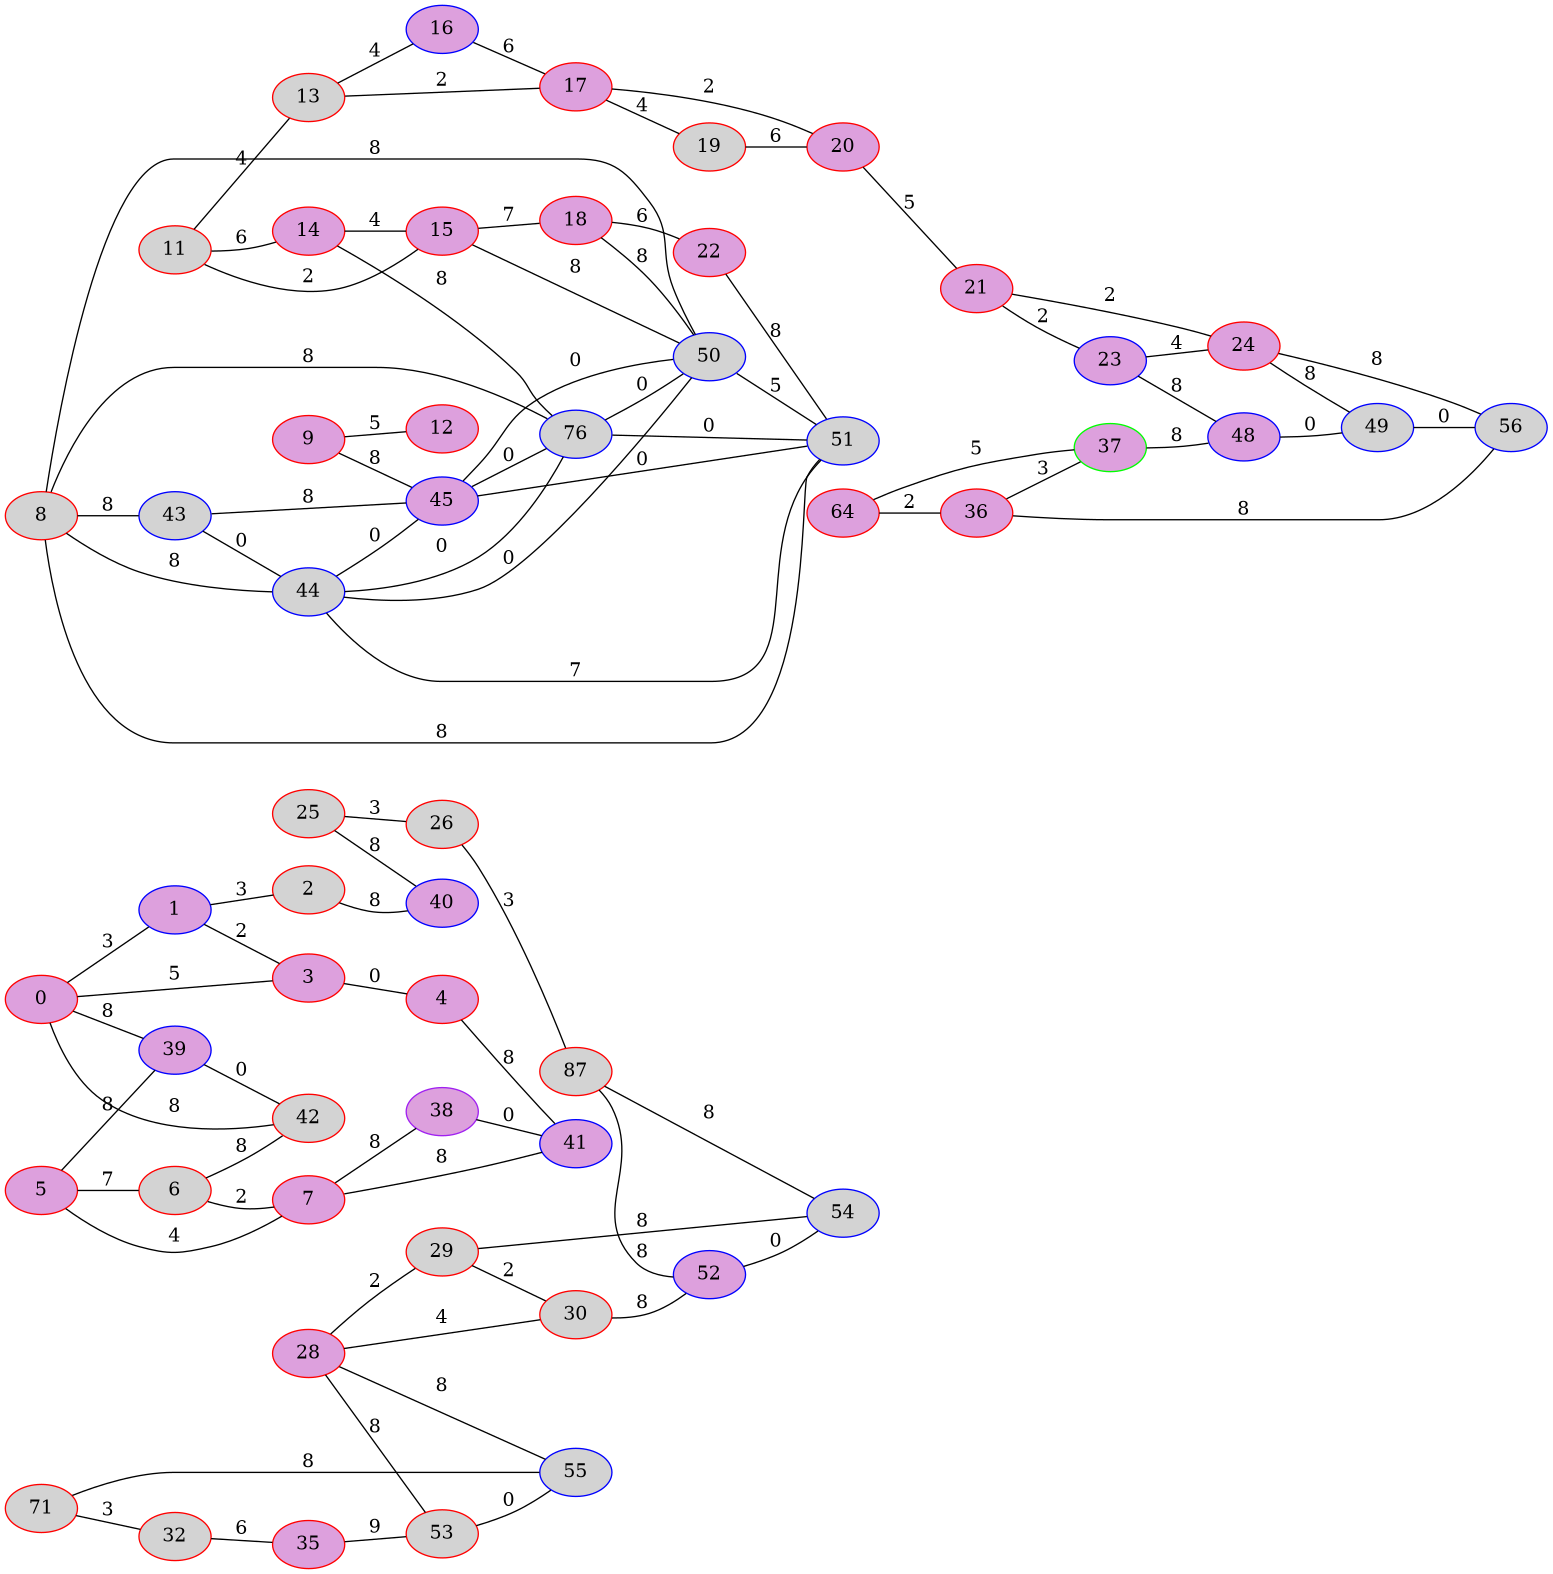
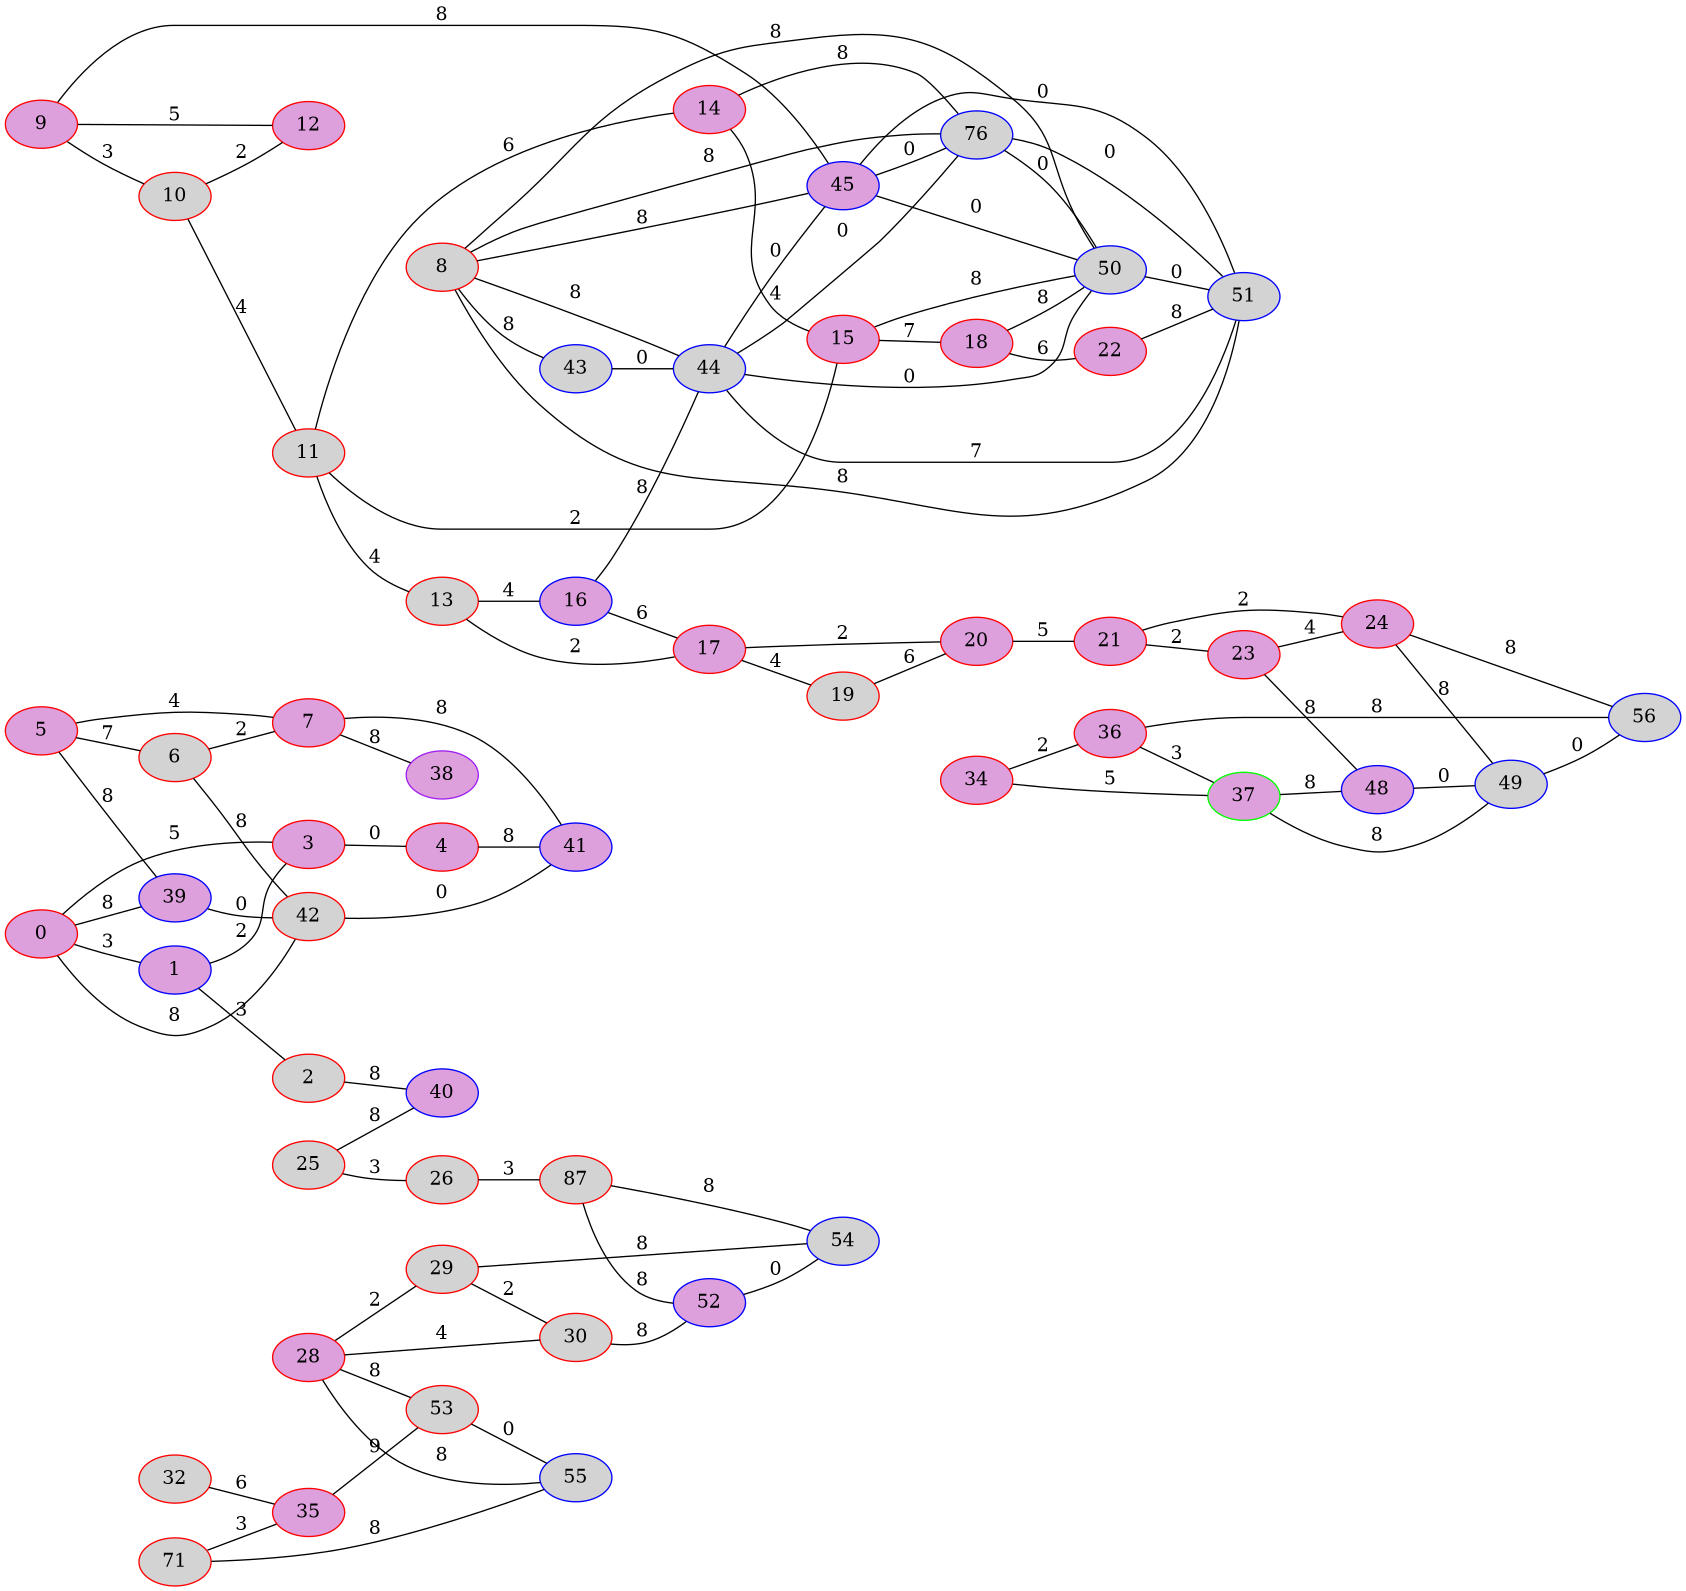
none -> (175, 196)
(1110, 361) -> (1244, 655)
(776, 387) -> (1177, 273)
none -> (652, 489)
(309, 508) -> (643, 228)
(843, 513) -> (977, 780)
none -> (1381, 852)
(509, 1128) -> (453, 910)
(108, 1523) -> (242, 1537)
